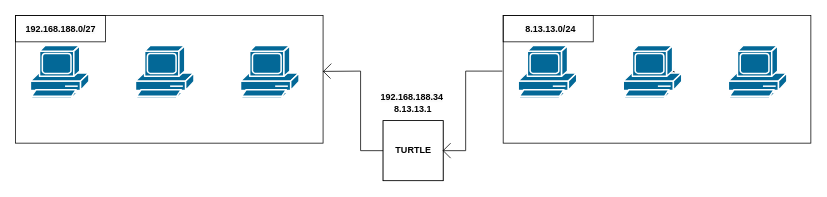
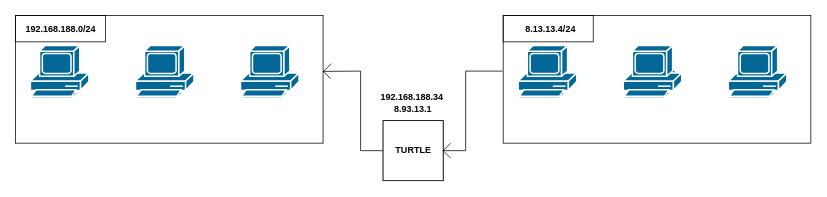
(63, 29) -> (63, 29)
(552, 29) -> (552, 29)
(413, 109) -> (413, 109)
